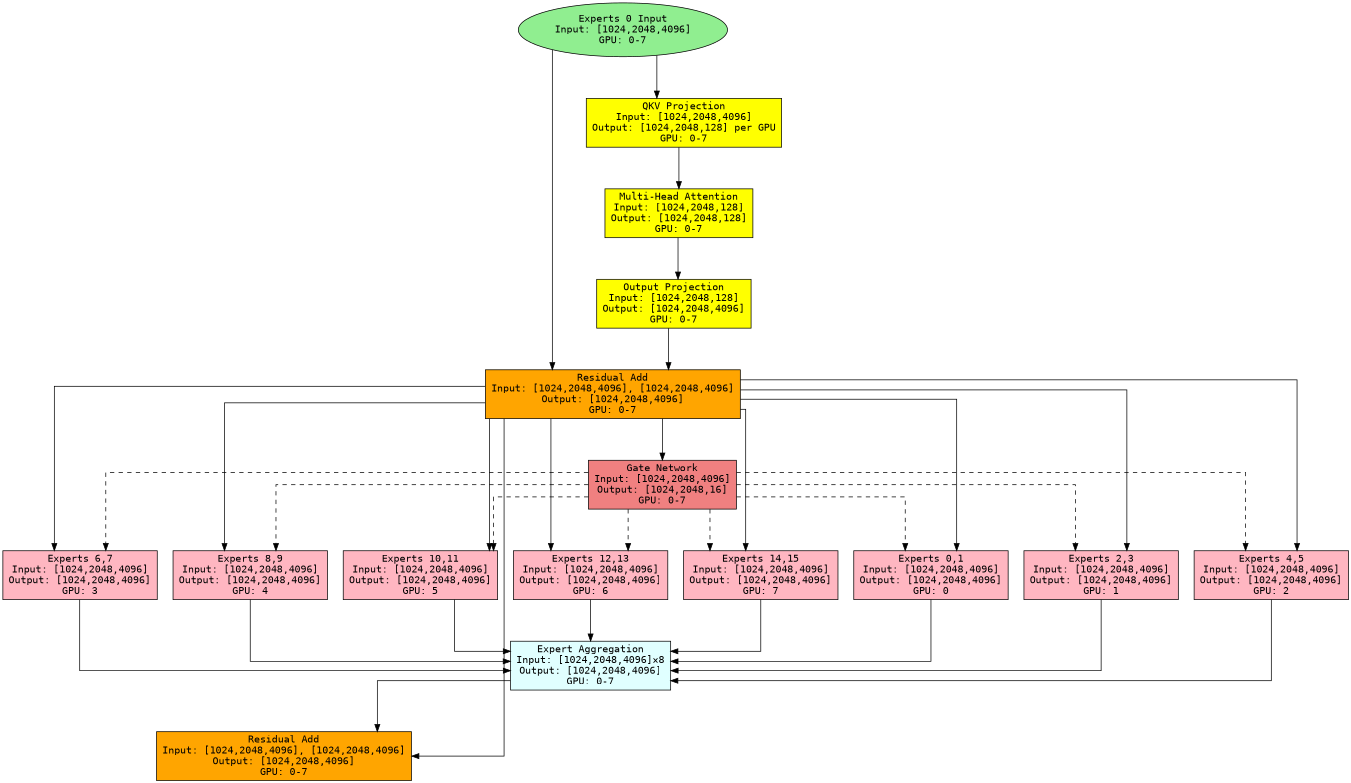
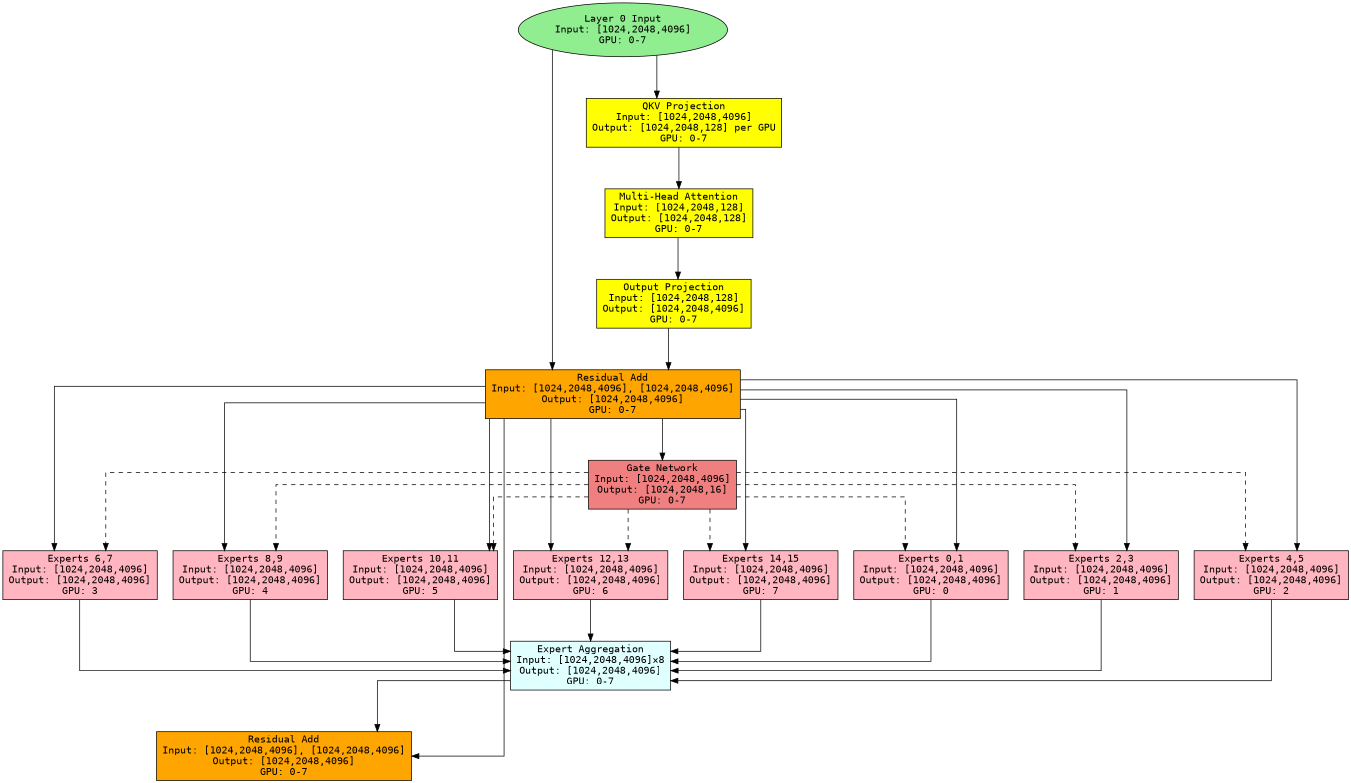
(623, 30) -> (623, 30)
